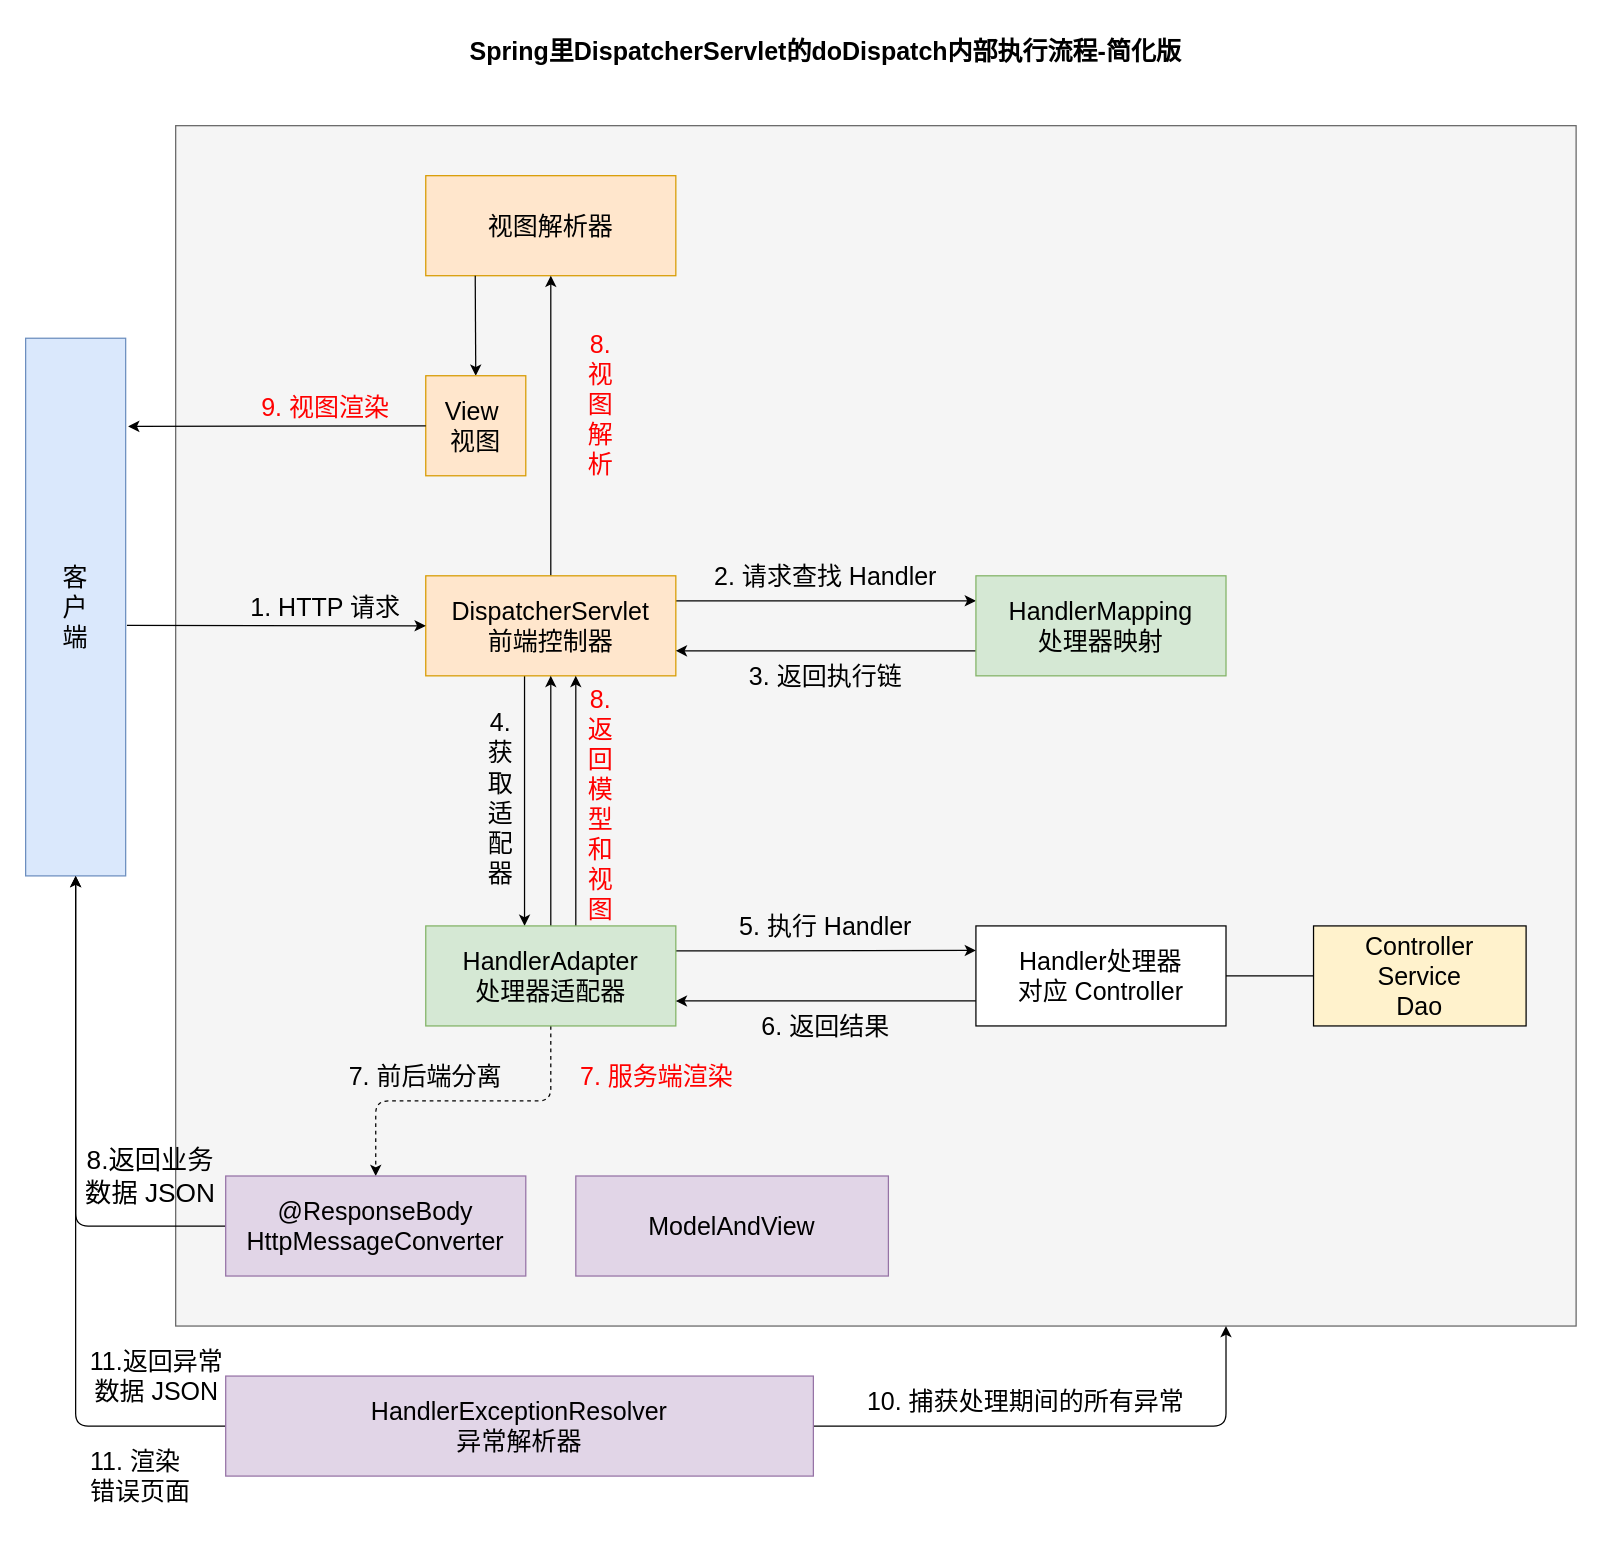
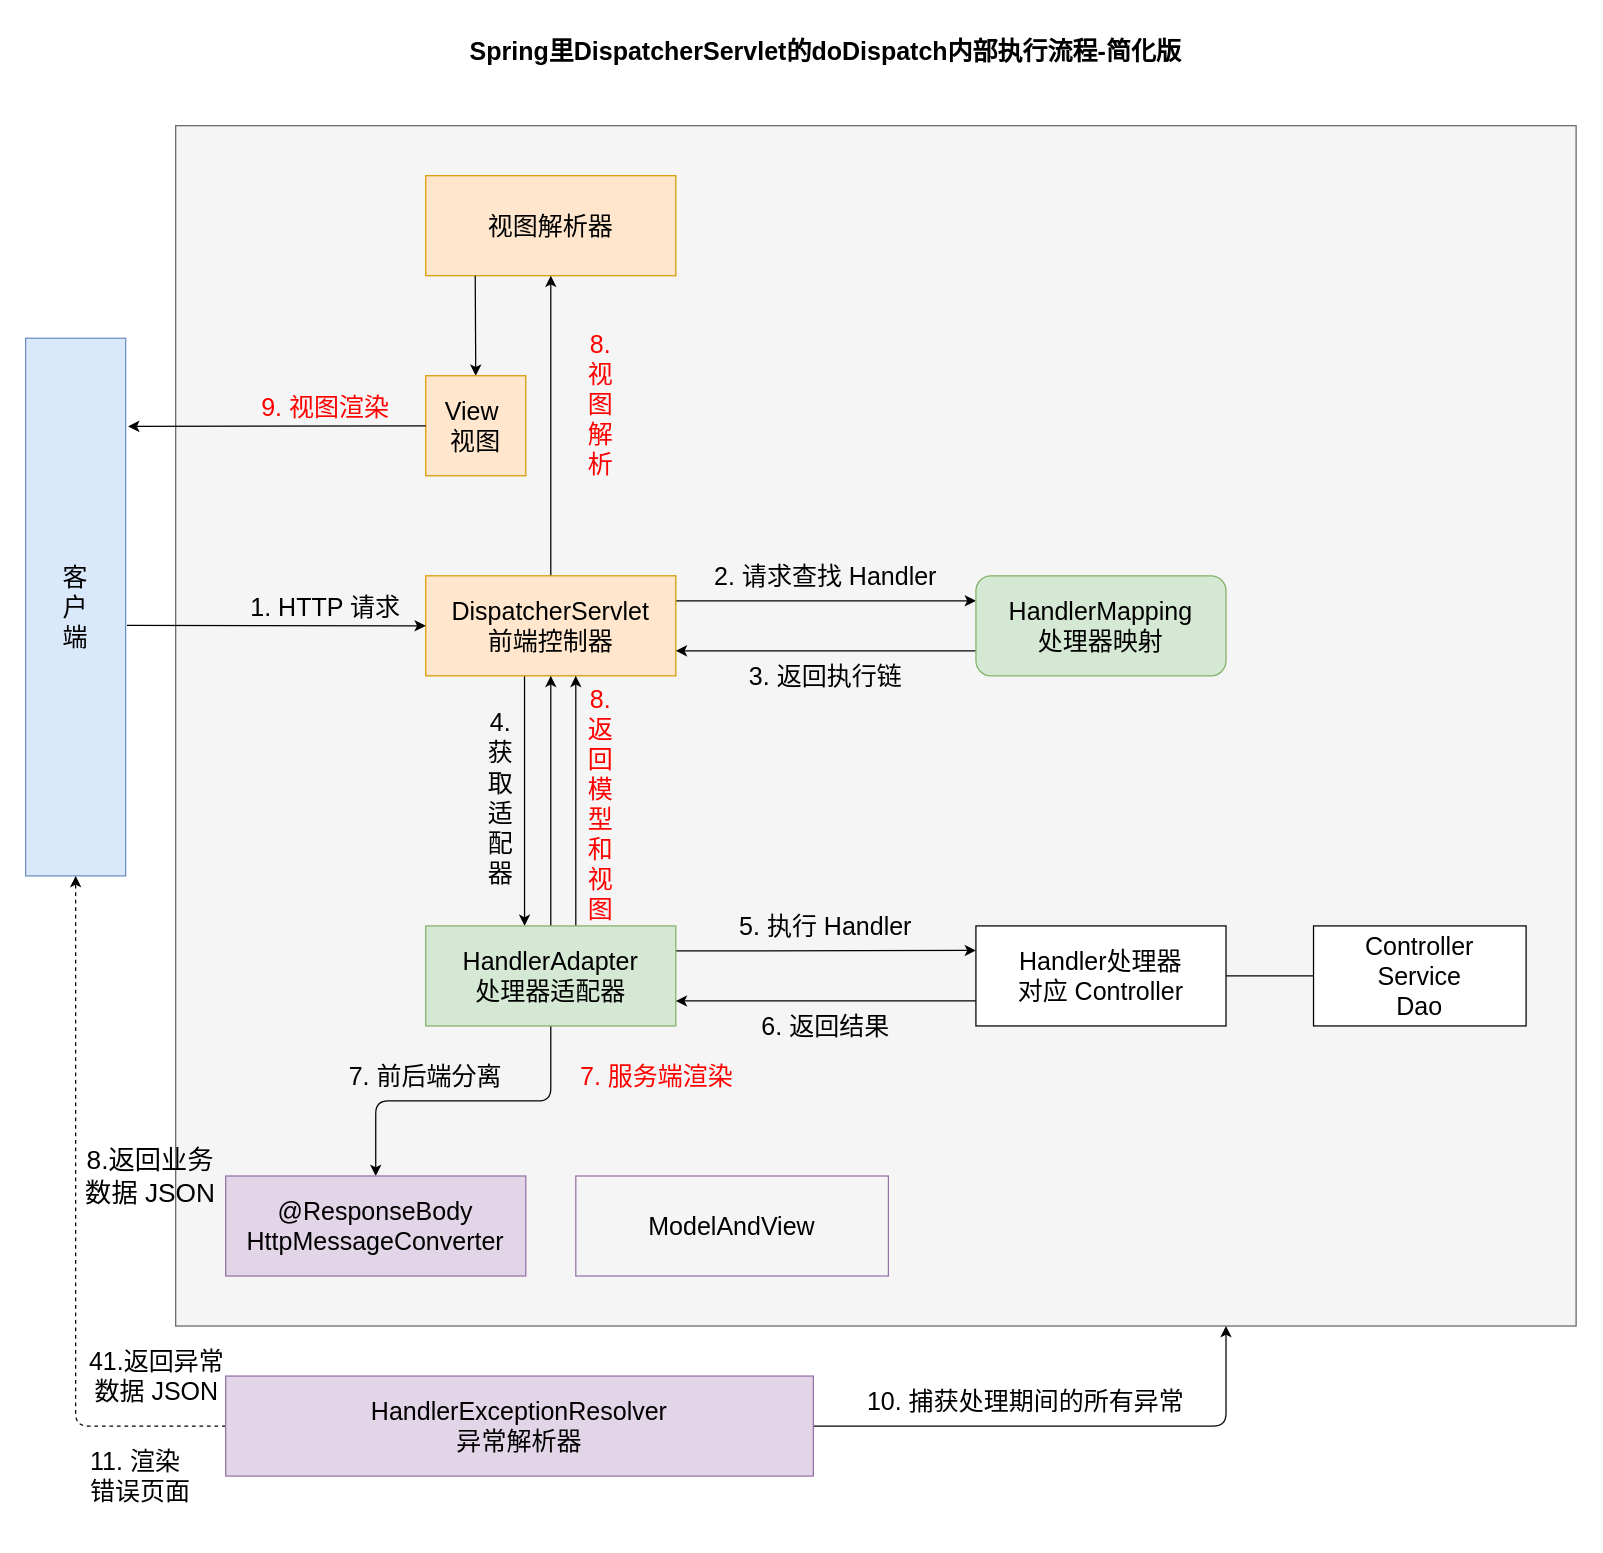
(1101, 626) -> (1101, 626)
(1419, 976) -> (1419, 976)
(466, 1101) -> (466, 1101)
(152, 1226) -> none
(732, 1226) -> (732, 1226)
(157, 1376) -> (157, 1376)
(76, 1391) -> (76, 1391)
